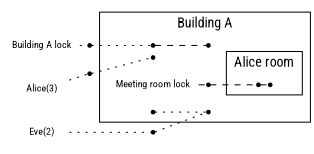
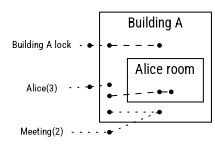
(153, 85) -> none
(42, 132) -> (42, 132)
